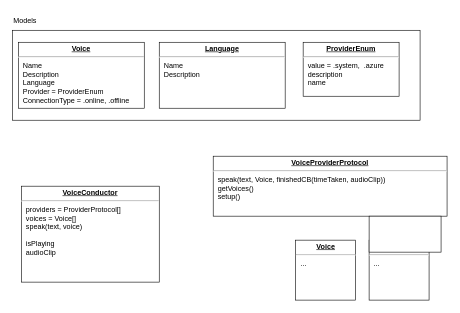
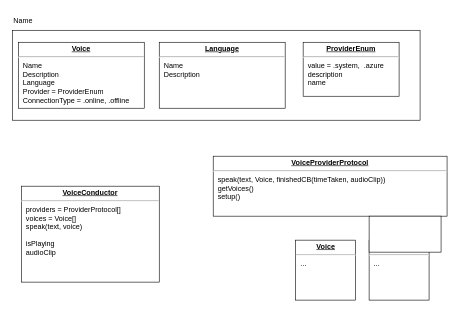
(25, 21) -> (22, 21)
